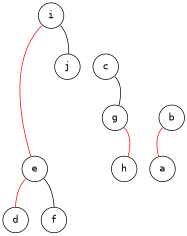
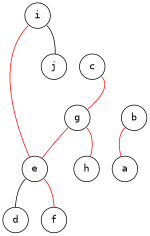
(121, 90) -> (101, 95)
none -> (55, 143)
(18, 192) -> (18, 192)
(52, 192) -> (52, 192)
